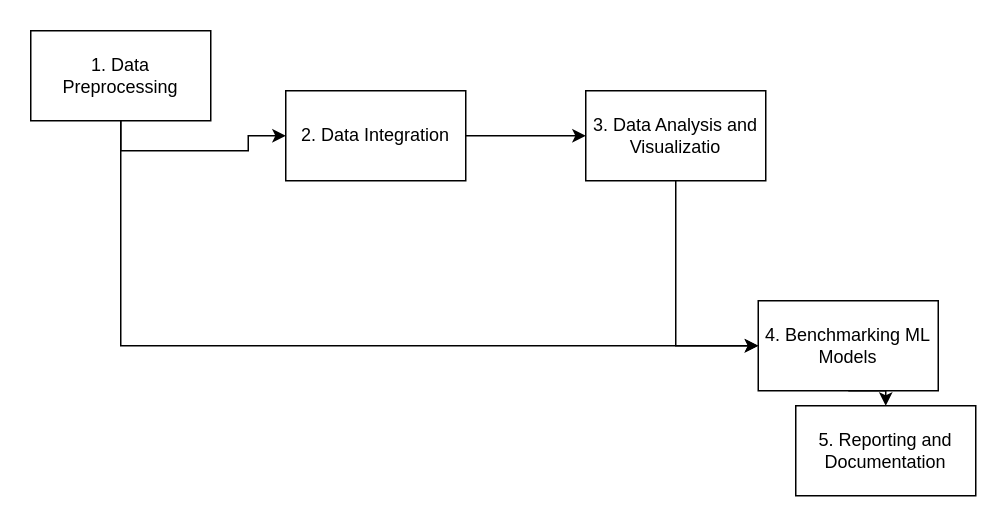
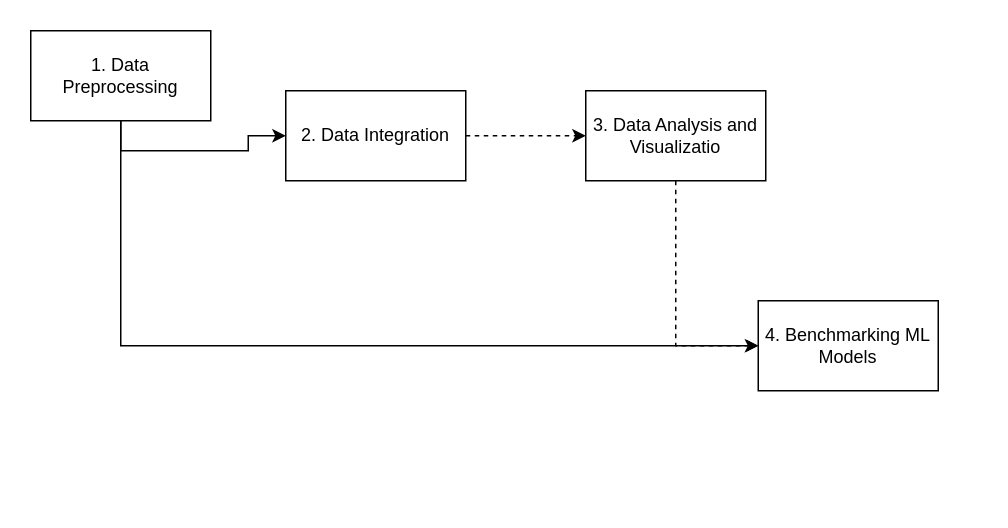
(521, 136) -> (521, 136)
(676, 263) -> (676, 263)
(749, 346) -> (749, 346)
(884, 391) -> none
(886, 451) -> none
